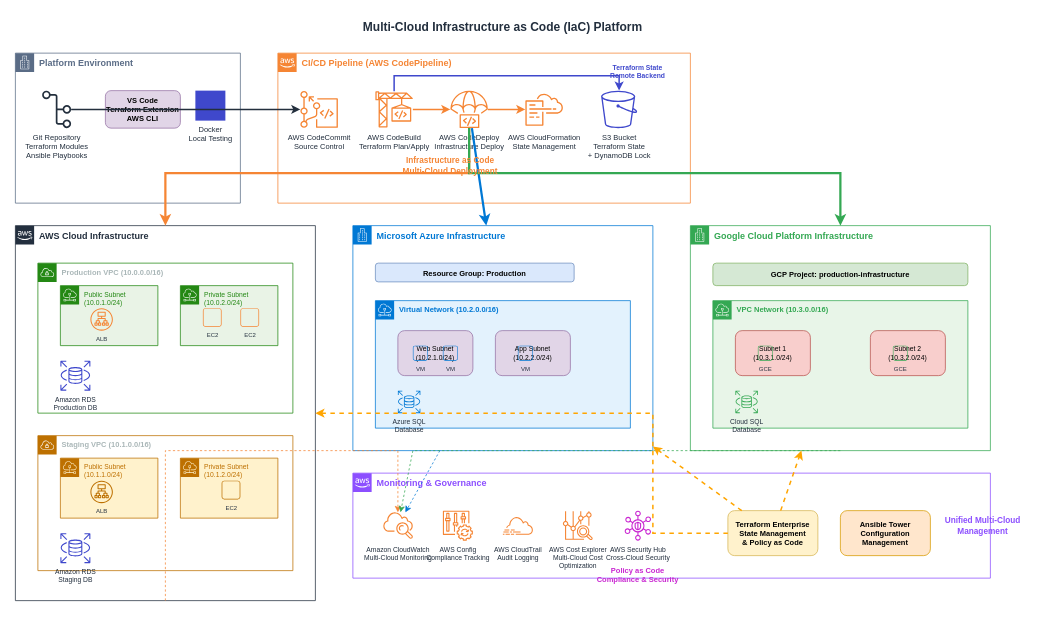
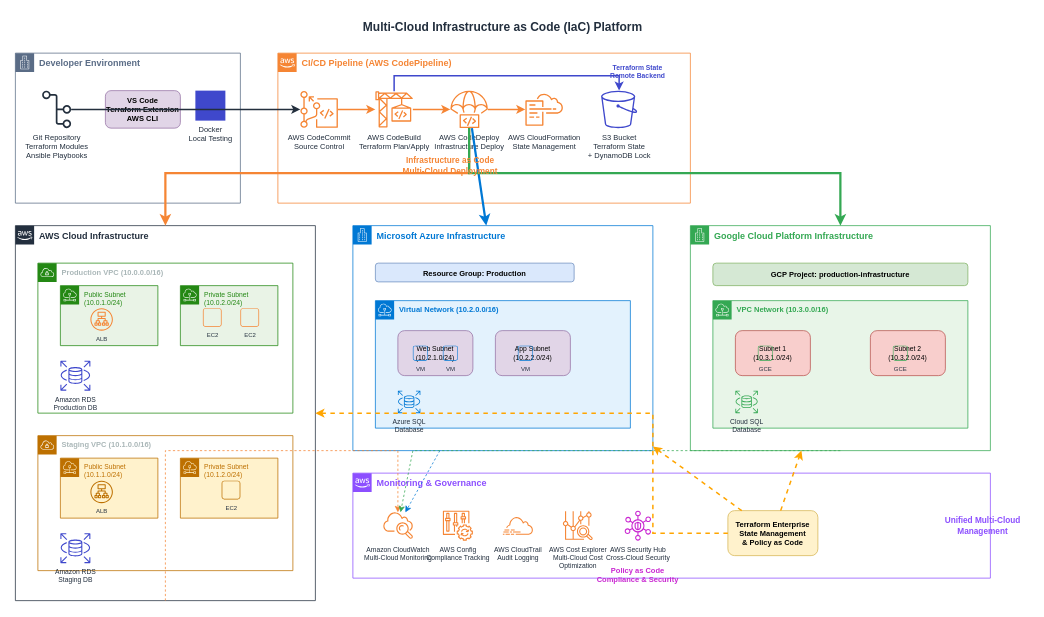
(86, 64) -> (89, 64)
none -> (353, 109)
(885, 533) -> none
